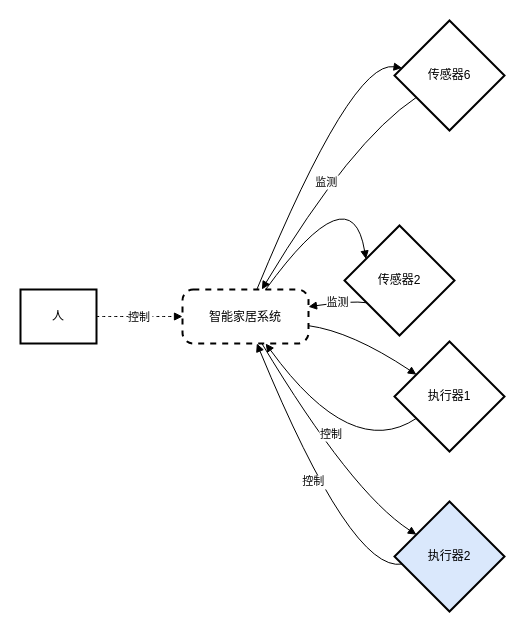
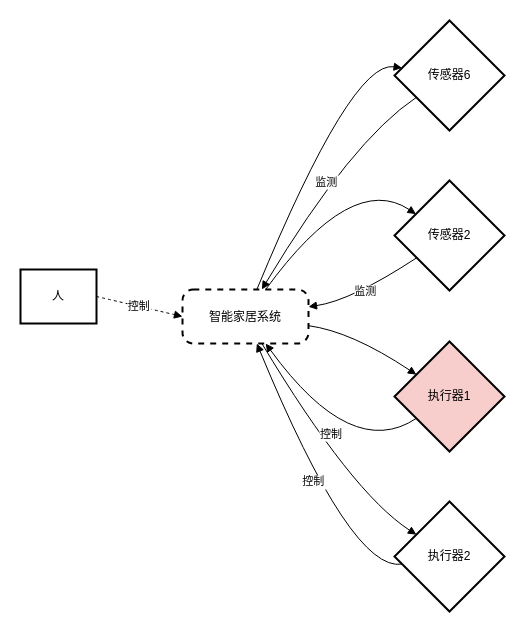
(400, 281) -> (450, 236)
(59, 317) -> (59, 297)
(450, 397) -> (450, 397)
(450, 557) -> (450, 557)
